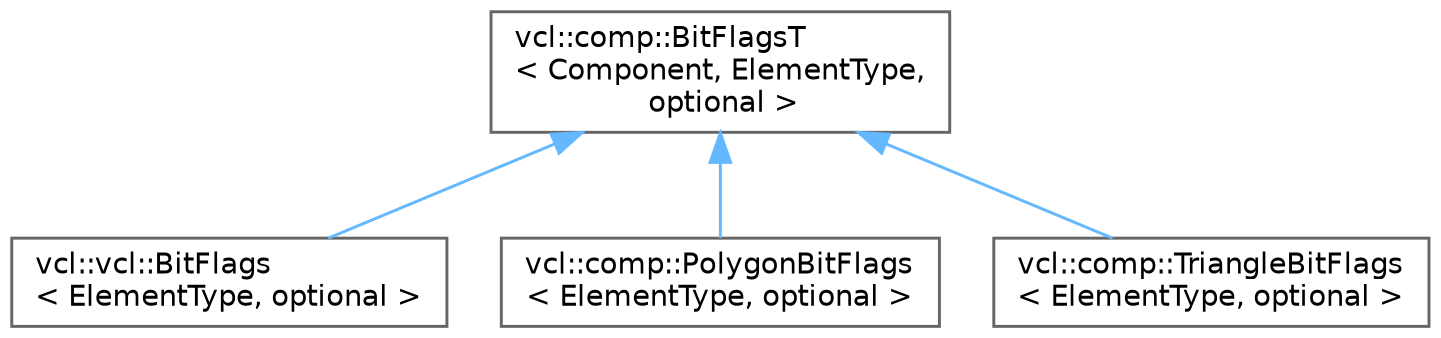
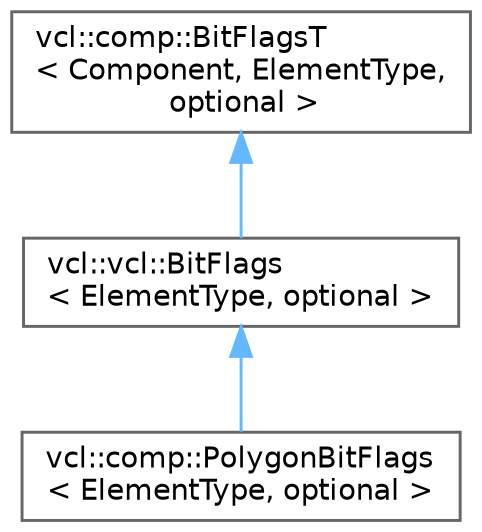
(720, 200) -> (241, 394)
(1211, 282) -> none
